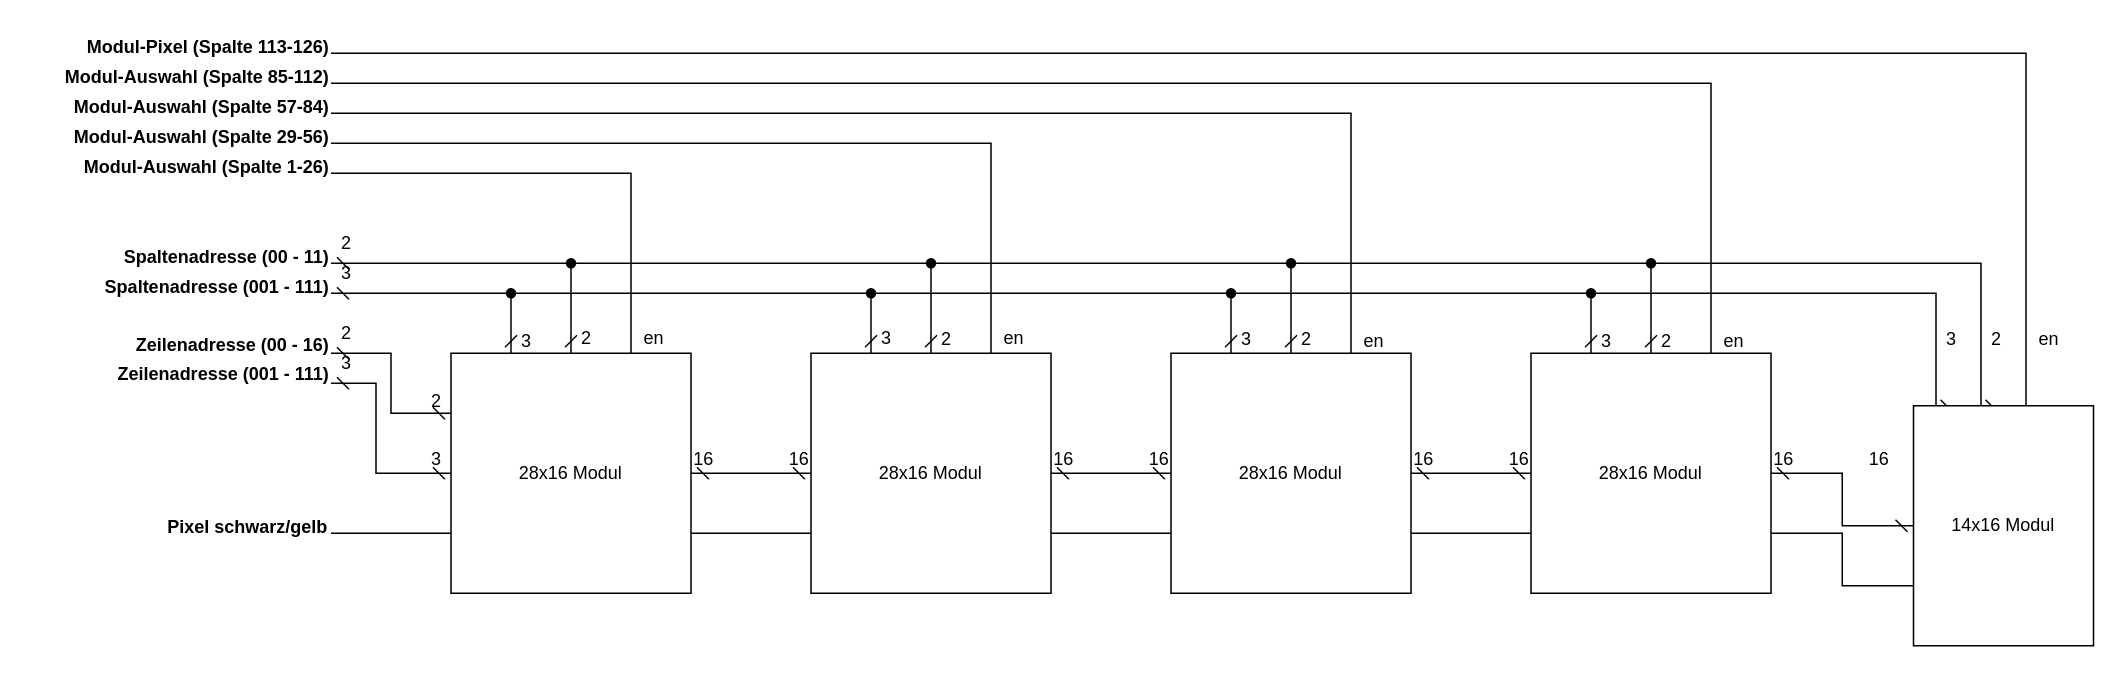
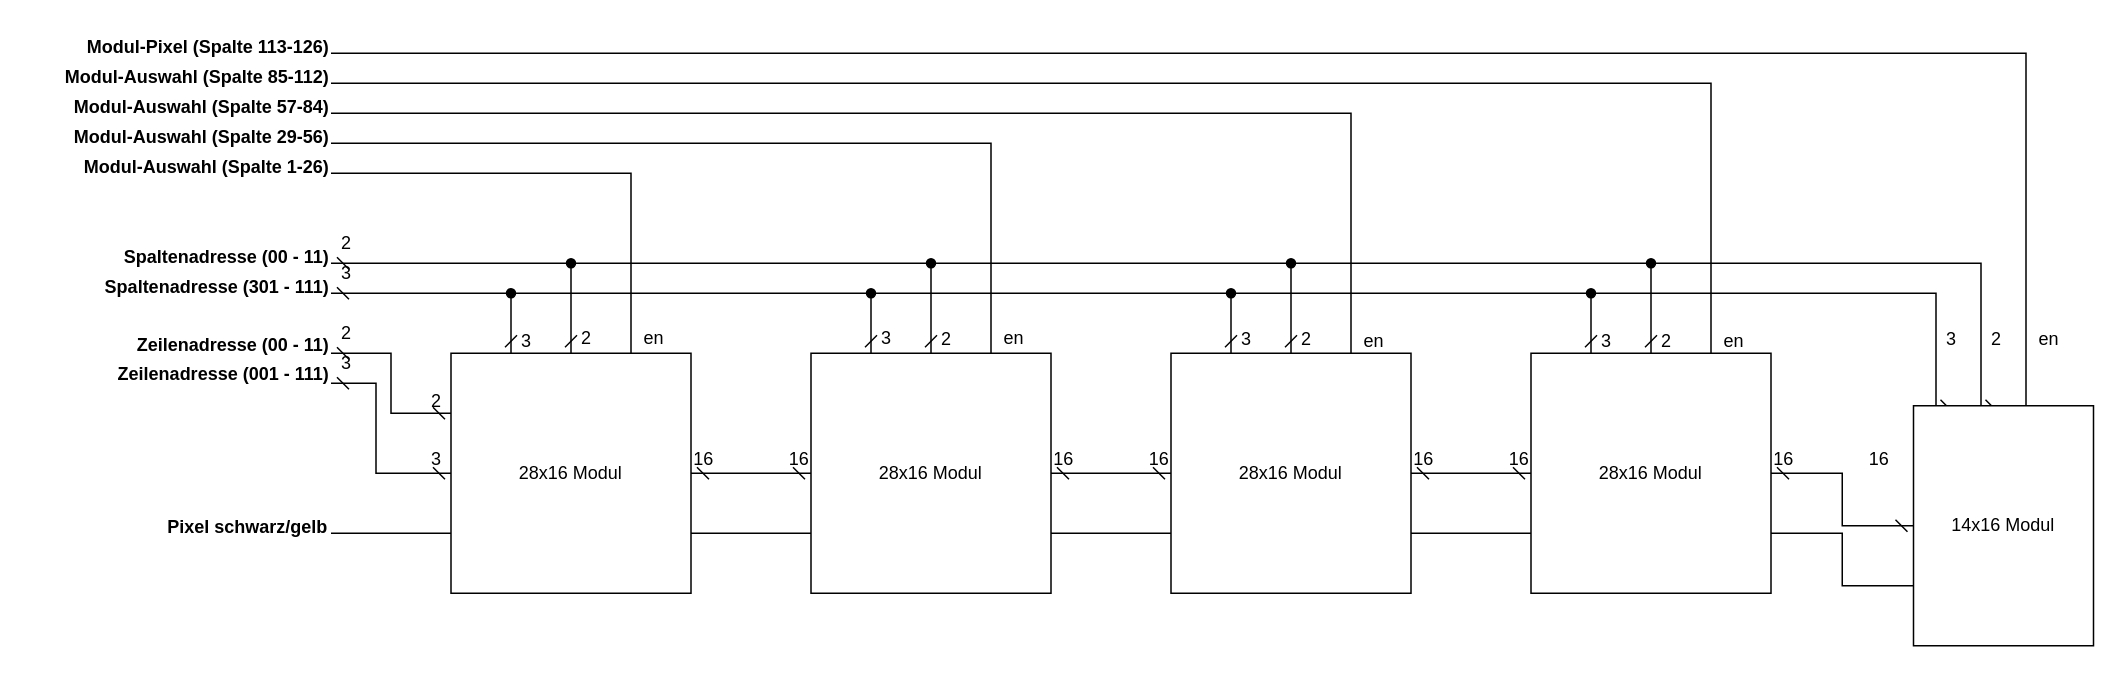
(208, 287) -> (208, 287)
(225, 346) -> (225, 346)
